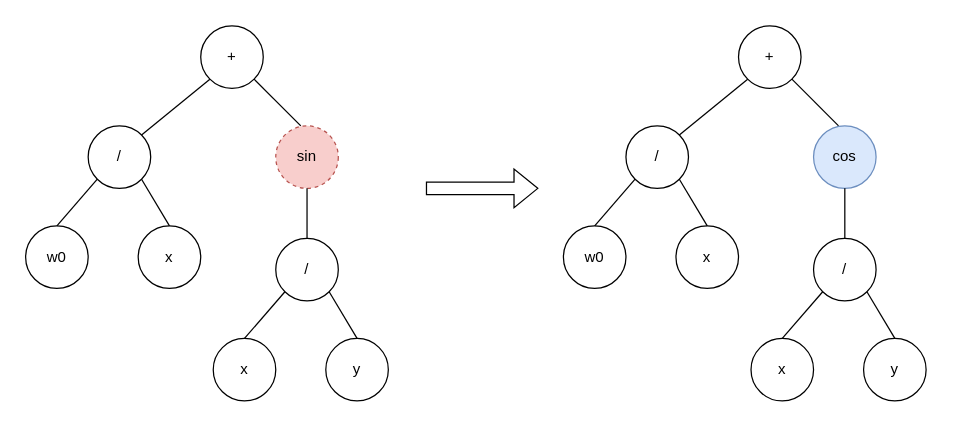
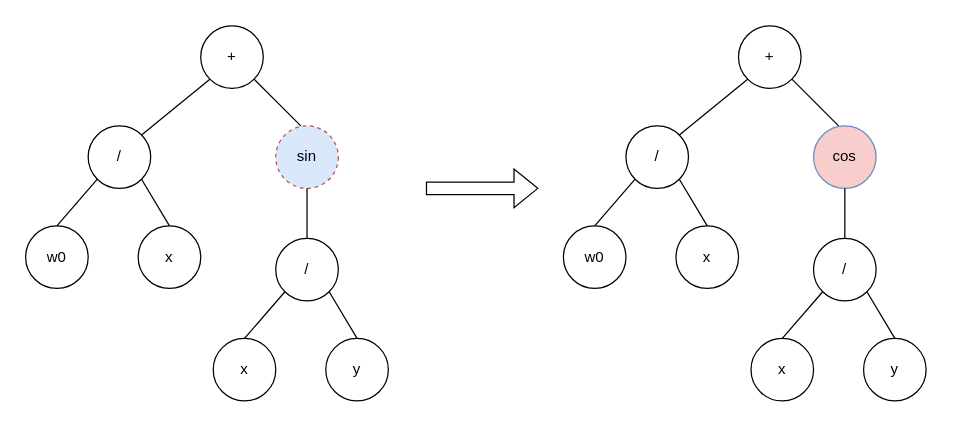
(307, 157) -> (307, 157)
(844, 157) -> (844, 157)
